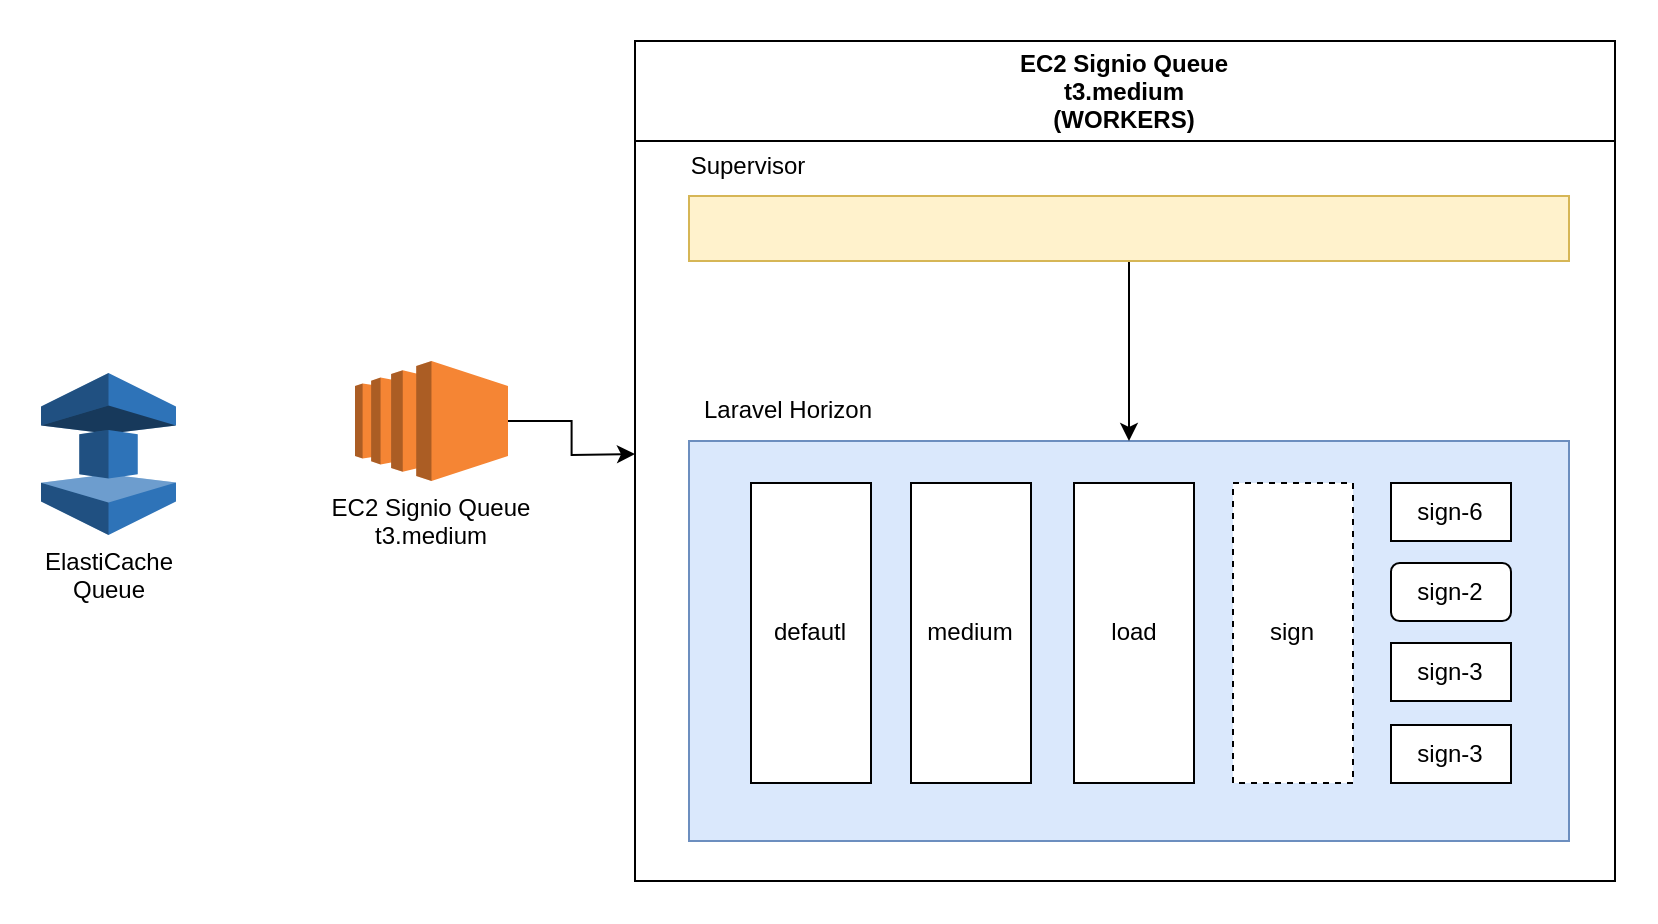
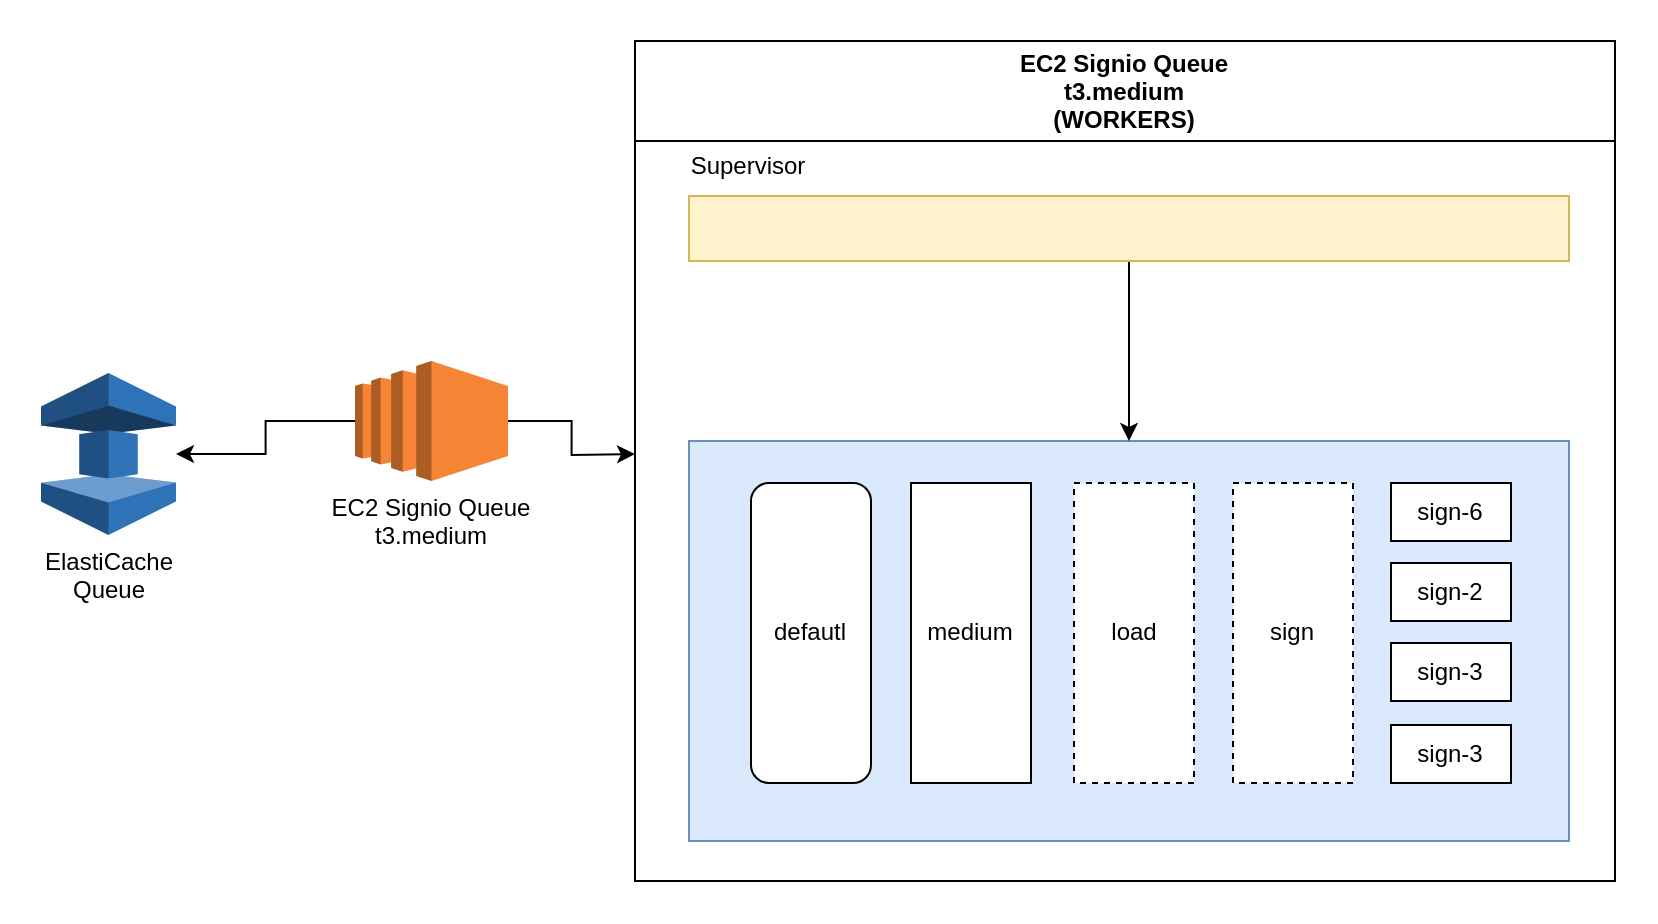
(789, 411) -> none
none -> (266, 431)
(1451, 592) -> (1451, 592)
(811, 633) -> (811, 633)
(1134, 633) -> (1134, 633)
